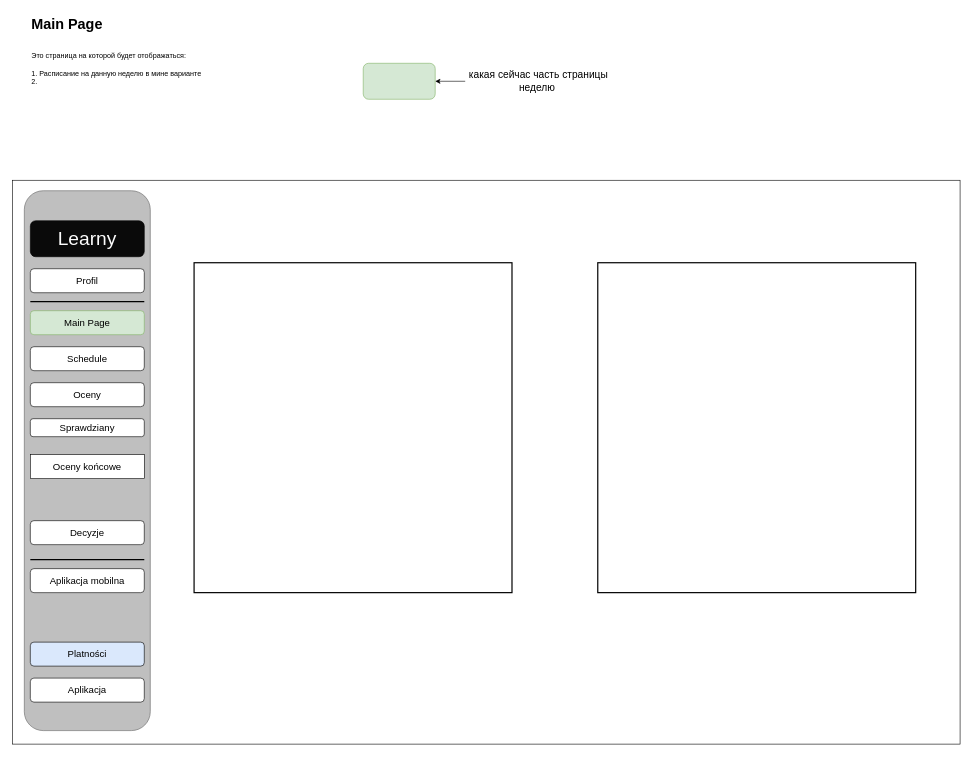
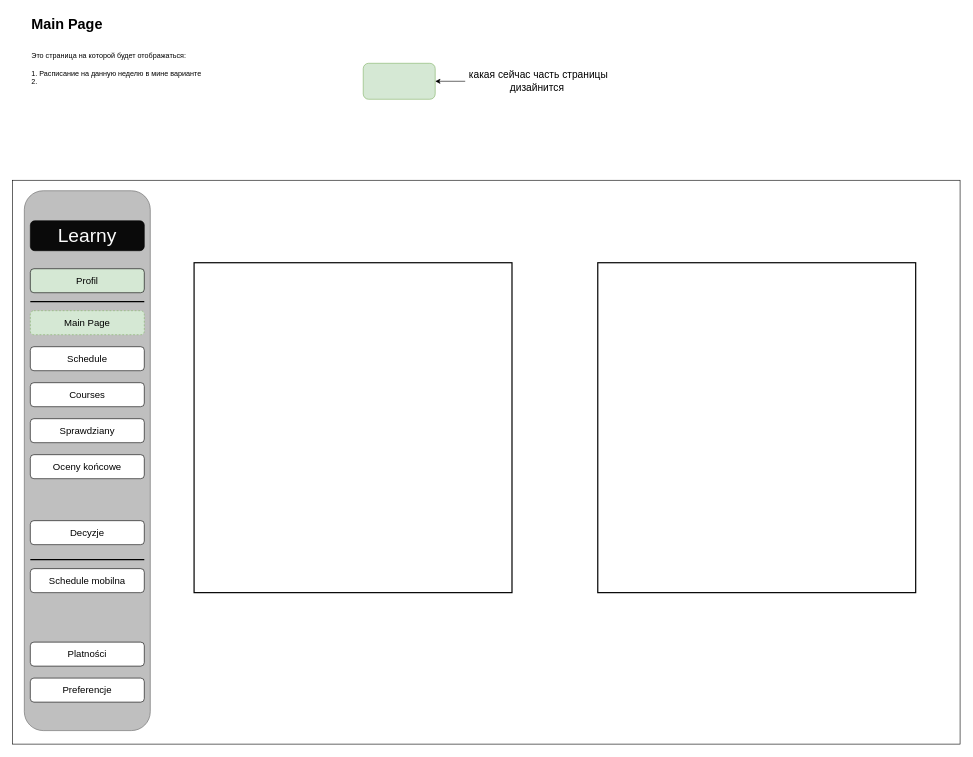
(537, 81) -> (537, 81)
(87, 239) -> (87, 236)
(87, 281) -> (87, 281)
(87, 323) -> (87, 323)
(87, 395) -> (87, 395)
(87, 428) -> (87, 431)
(87, 467) -> (87, 467)
(87, 581) -> (87, 581)
(87, 654) -> (87, 654)
(87, 690) -> (87, 690)
